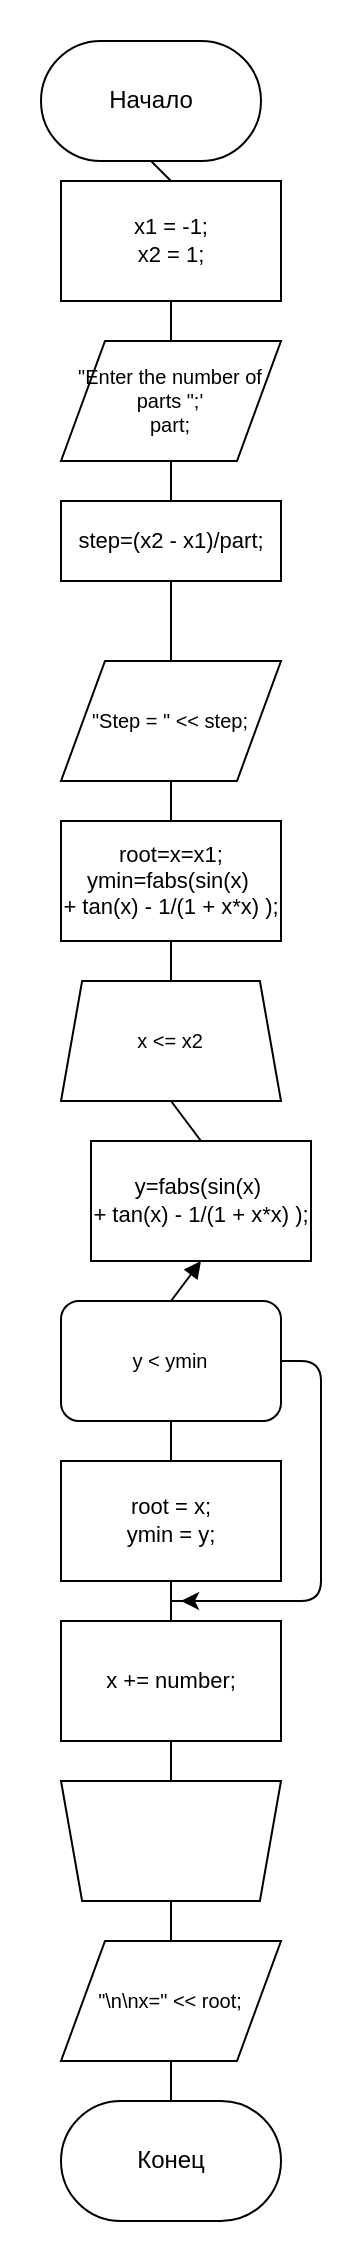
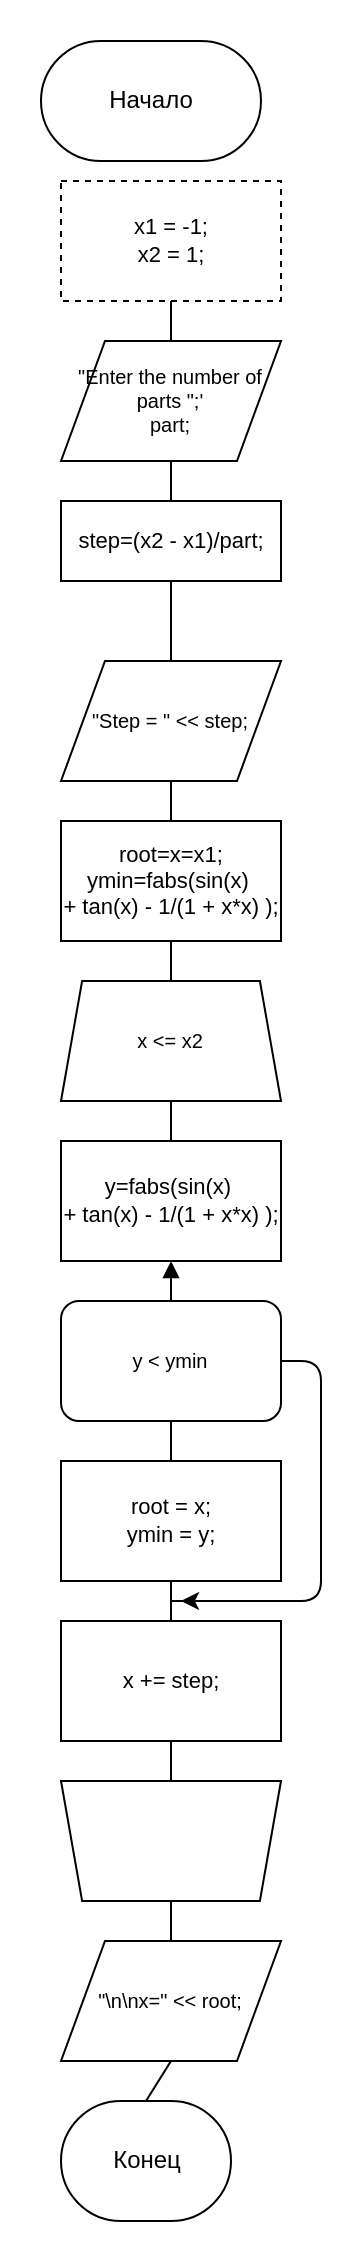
(161, 171) -> none
(171, 241) -> (171, 241)
(201, 1201) -> (171, 1201)
(172, 1681) -> (172, 1681)
(171, 2161) -> (146, 2161)
